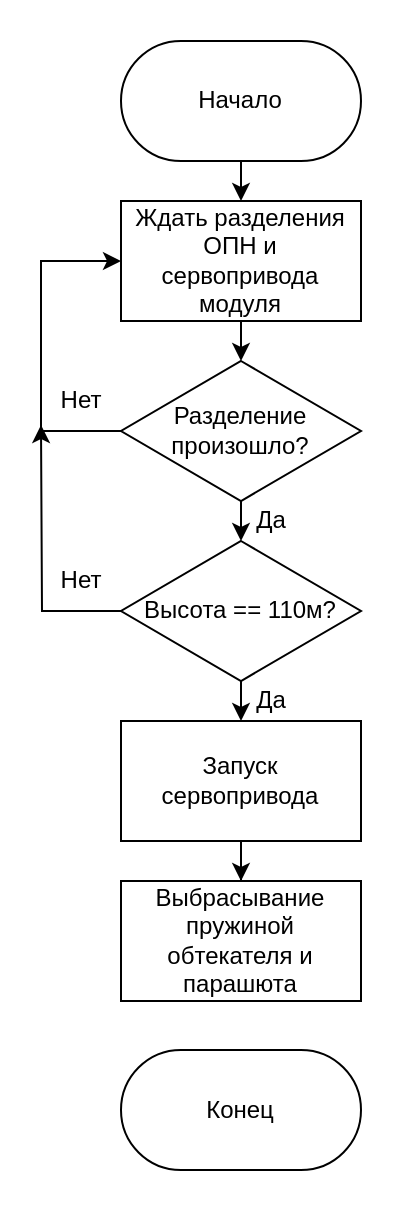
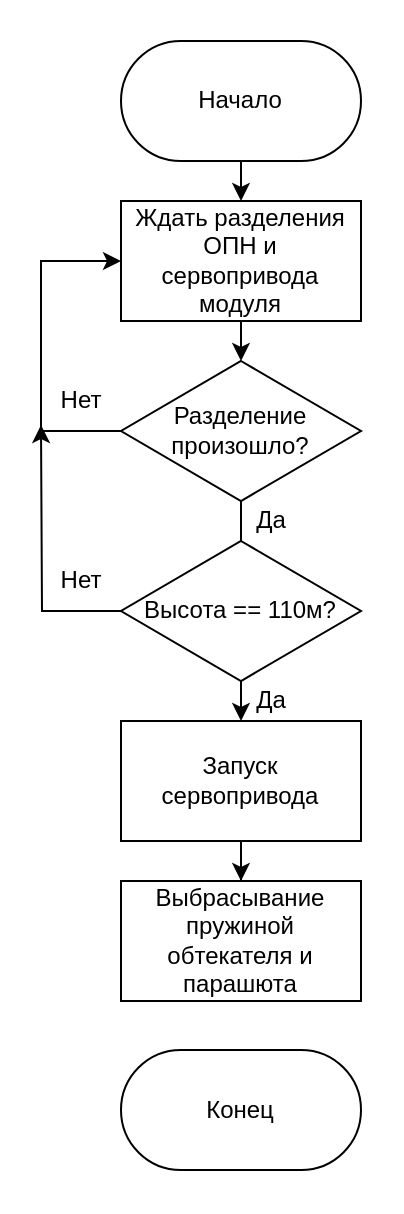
(241, 526) -> (241, 531)
